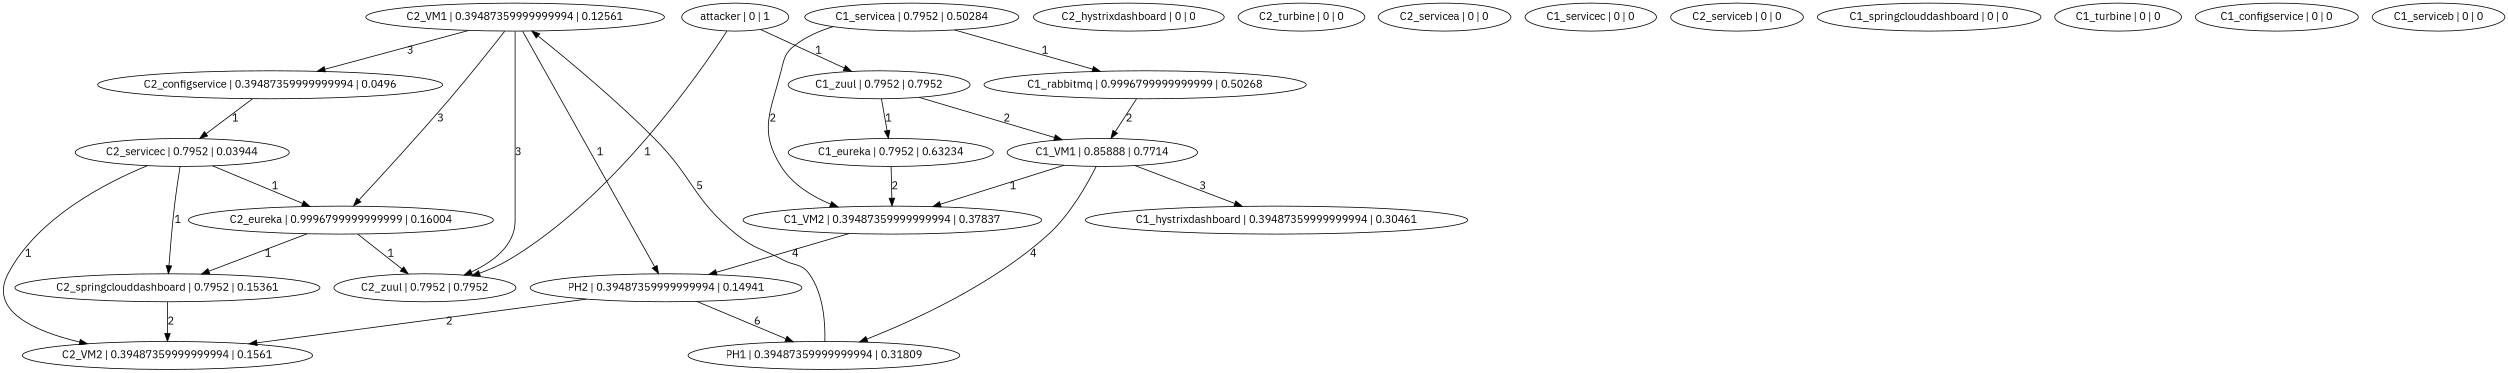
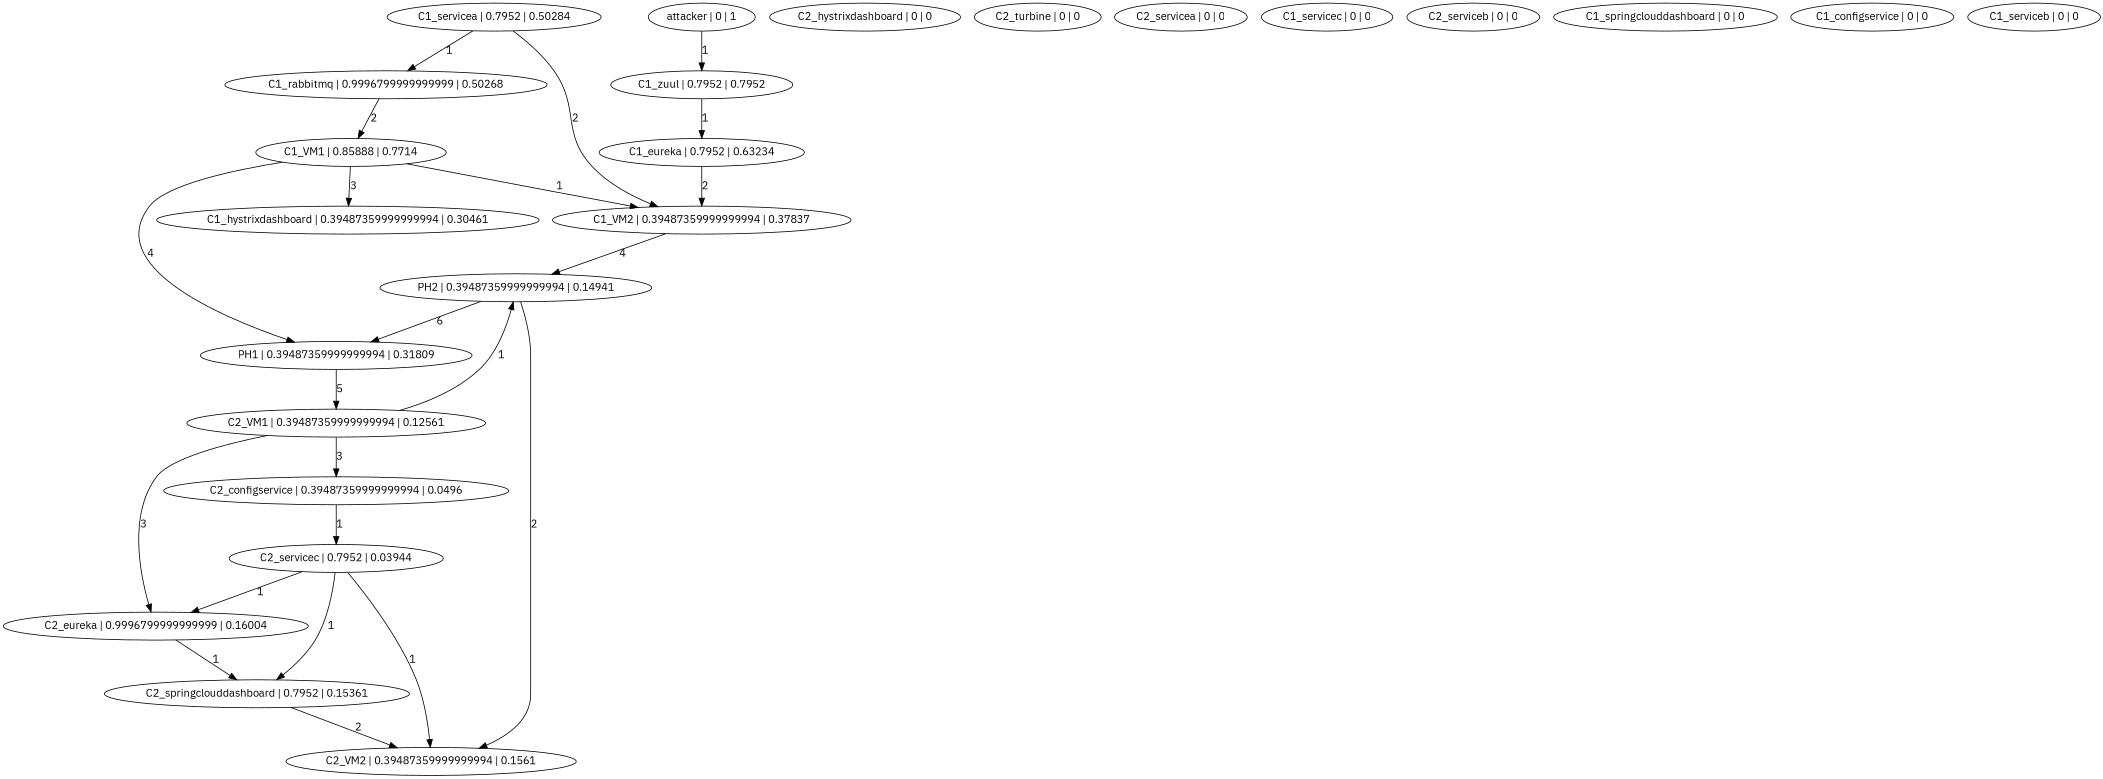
(2118, 17) -> none
(987, 117) -> none
(425, 288) -> none
